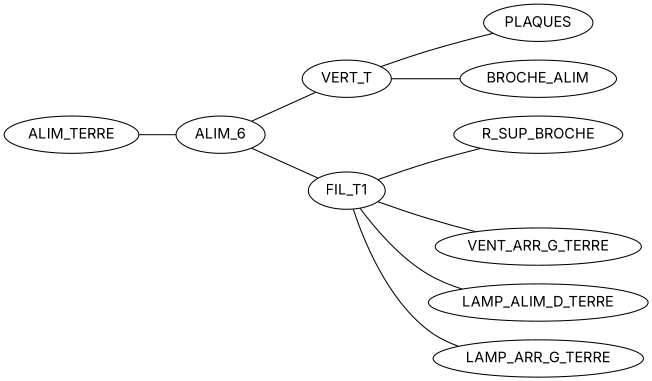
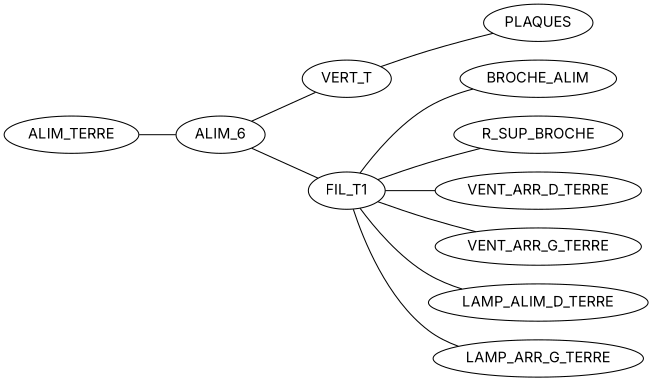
(426, 79) -> (409, 121)
none -> (538, 191)
